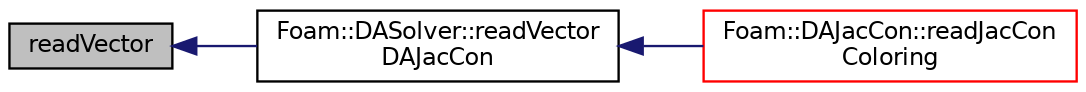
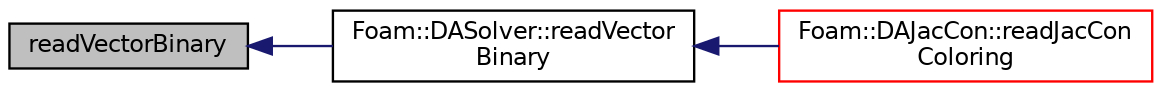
(91, 46) -> (129, 46)
(438, 46) -> (514, 46)
